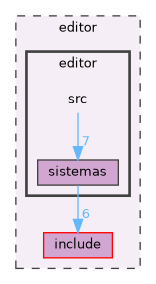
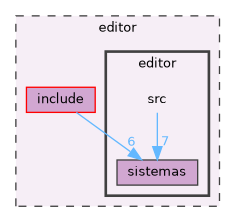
(78, 204) -> (97, 127)
